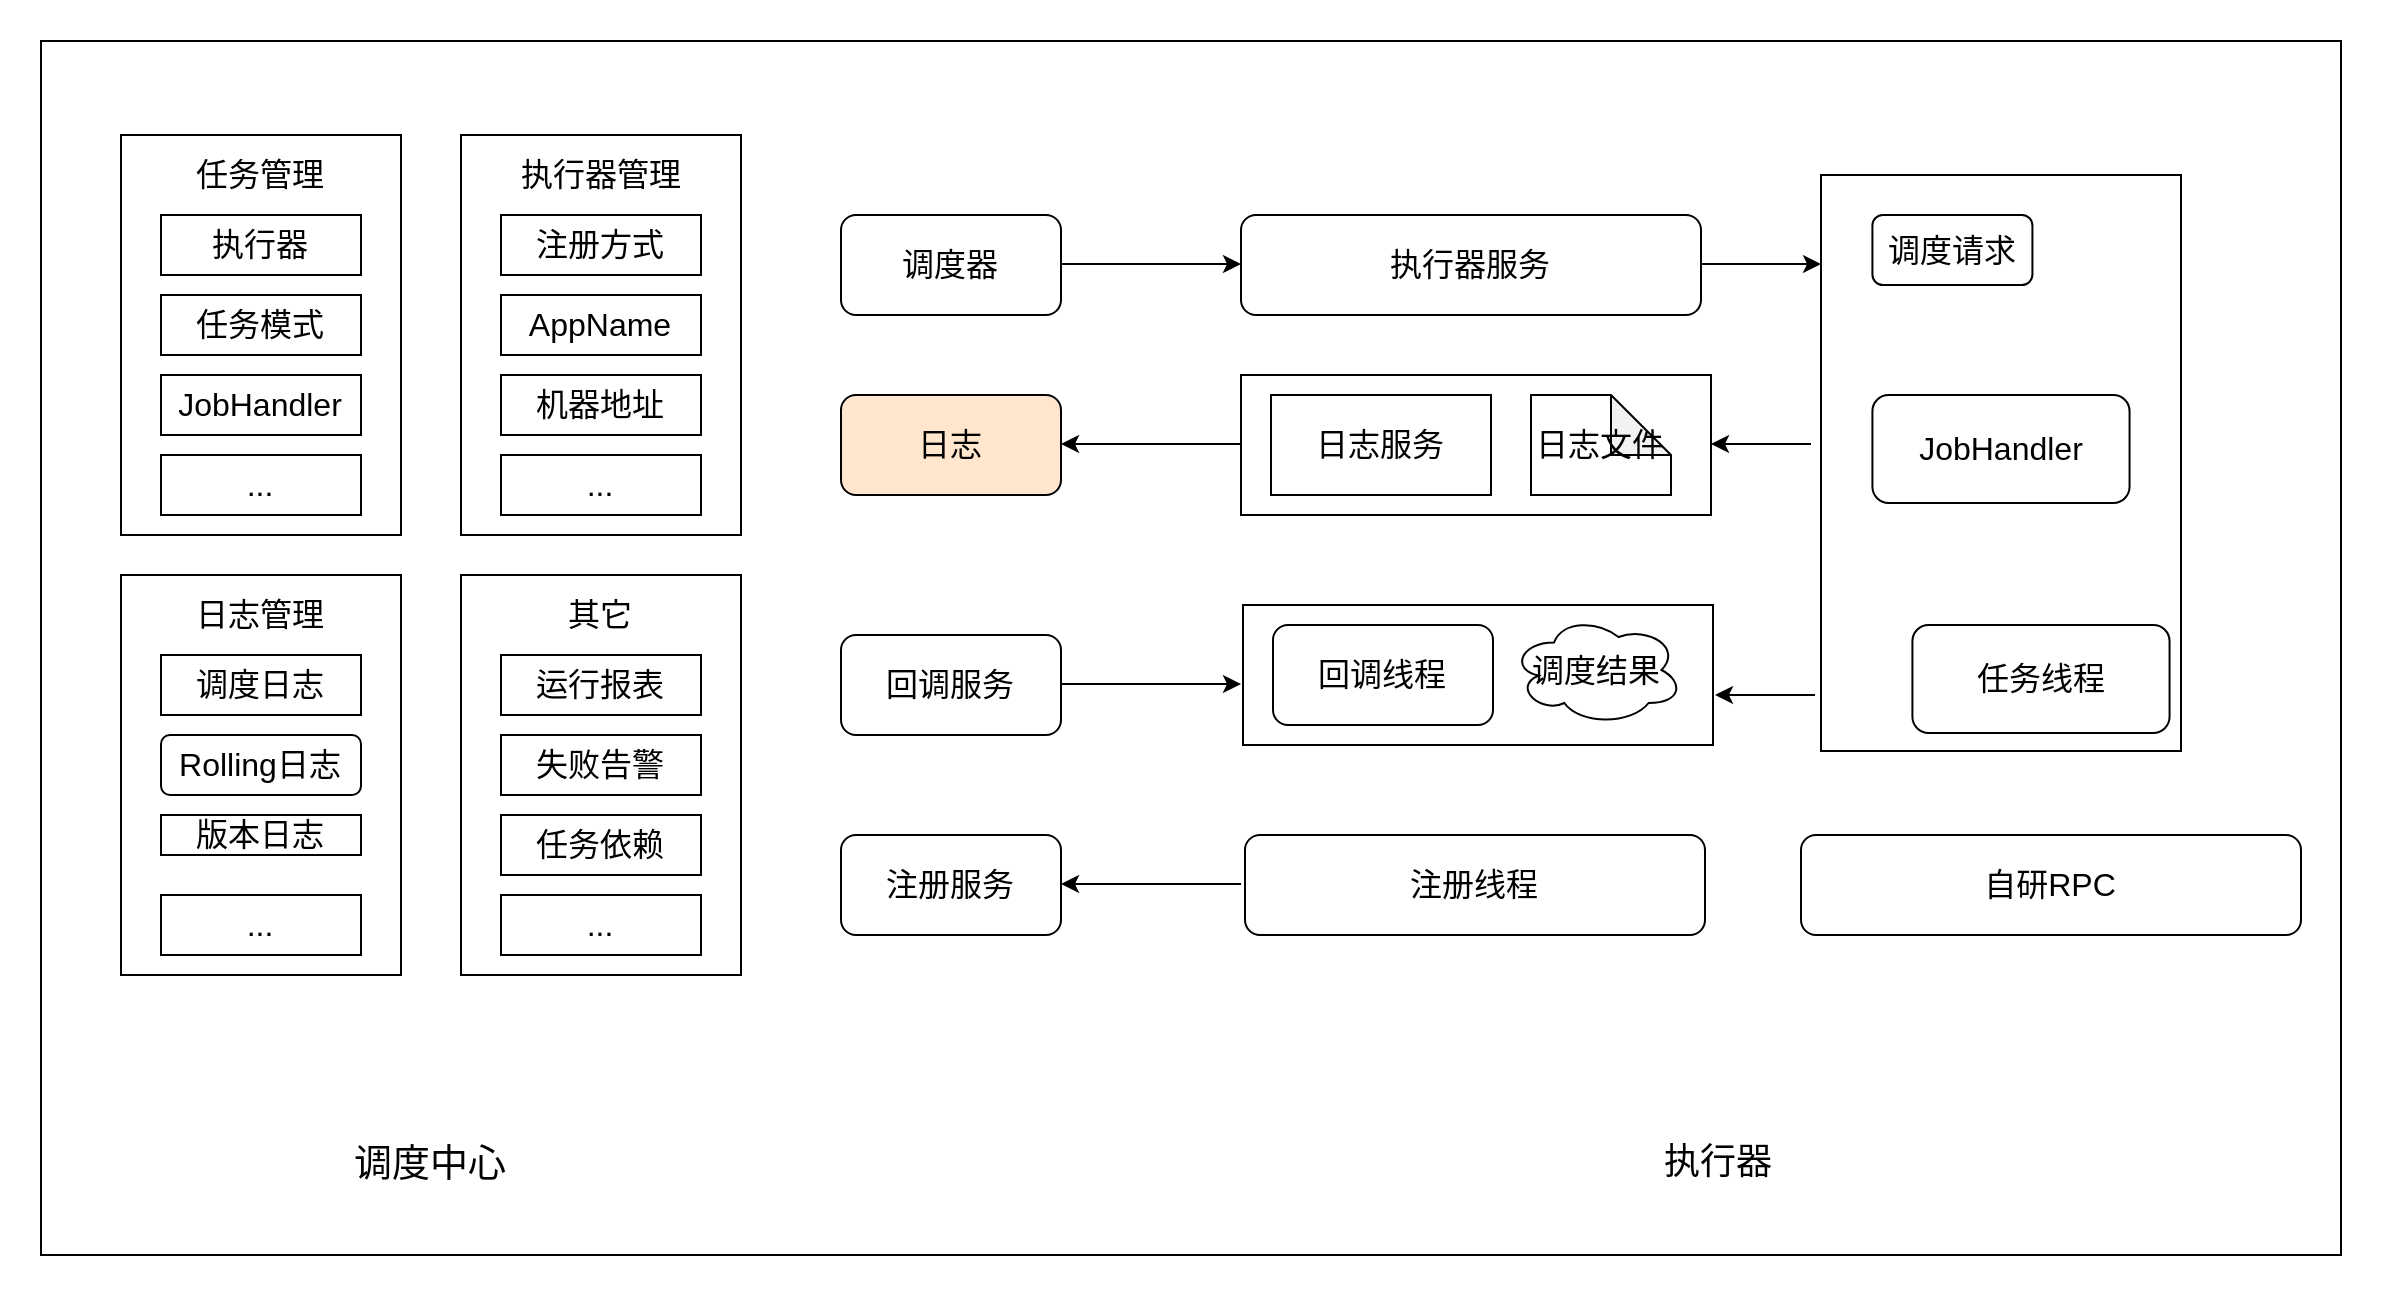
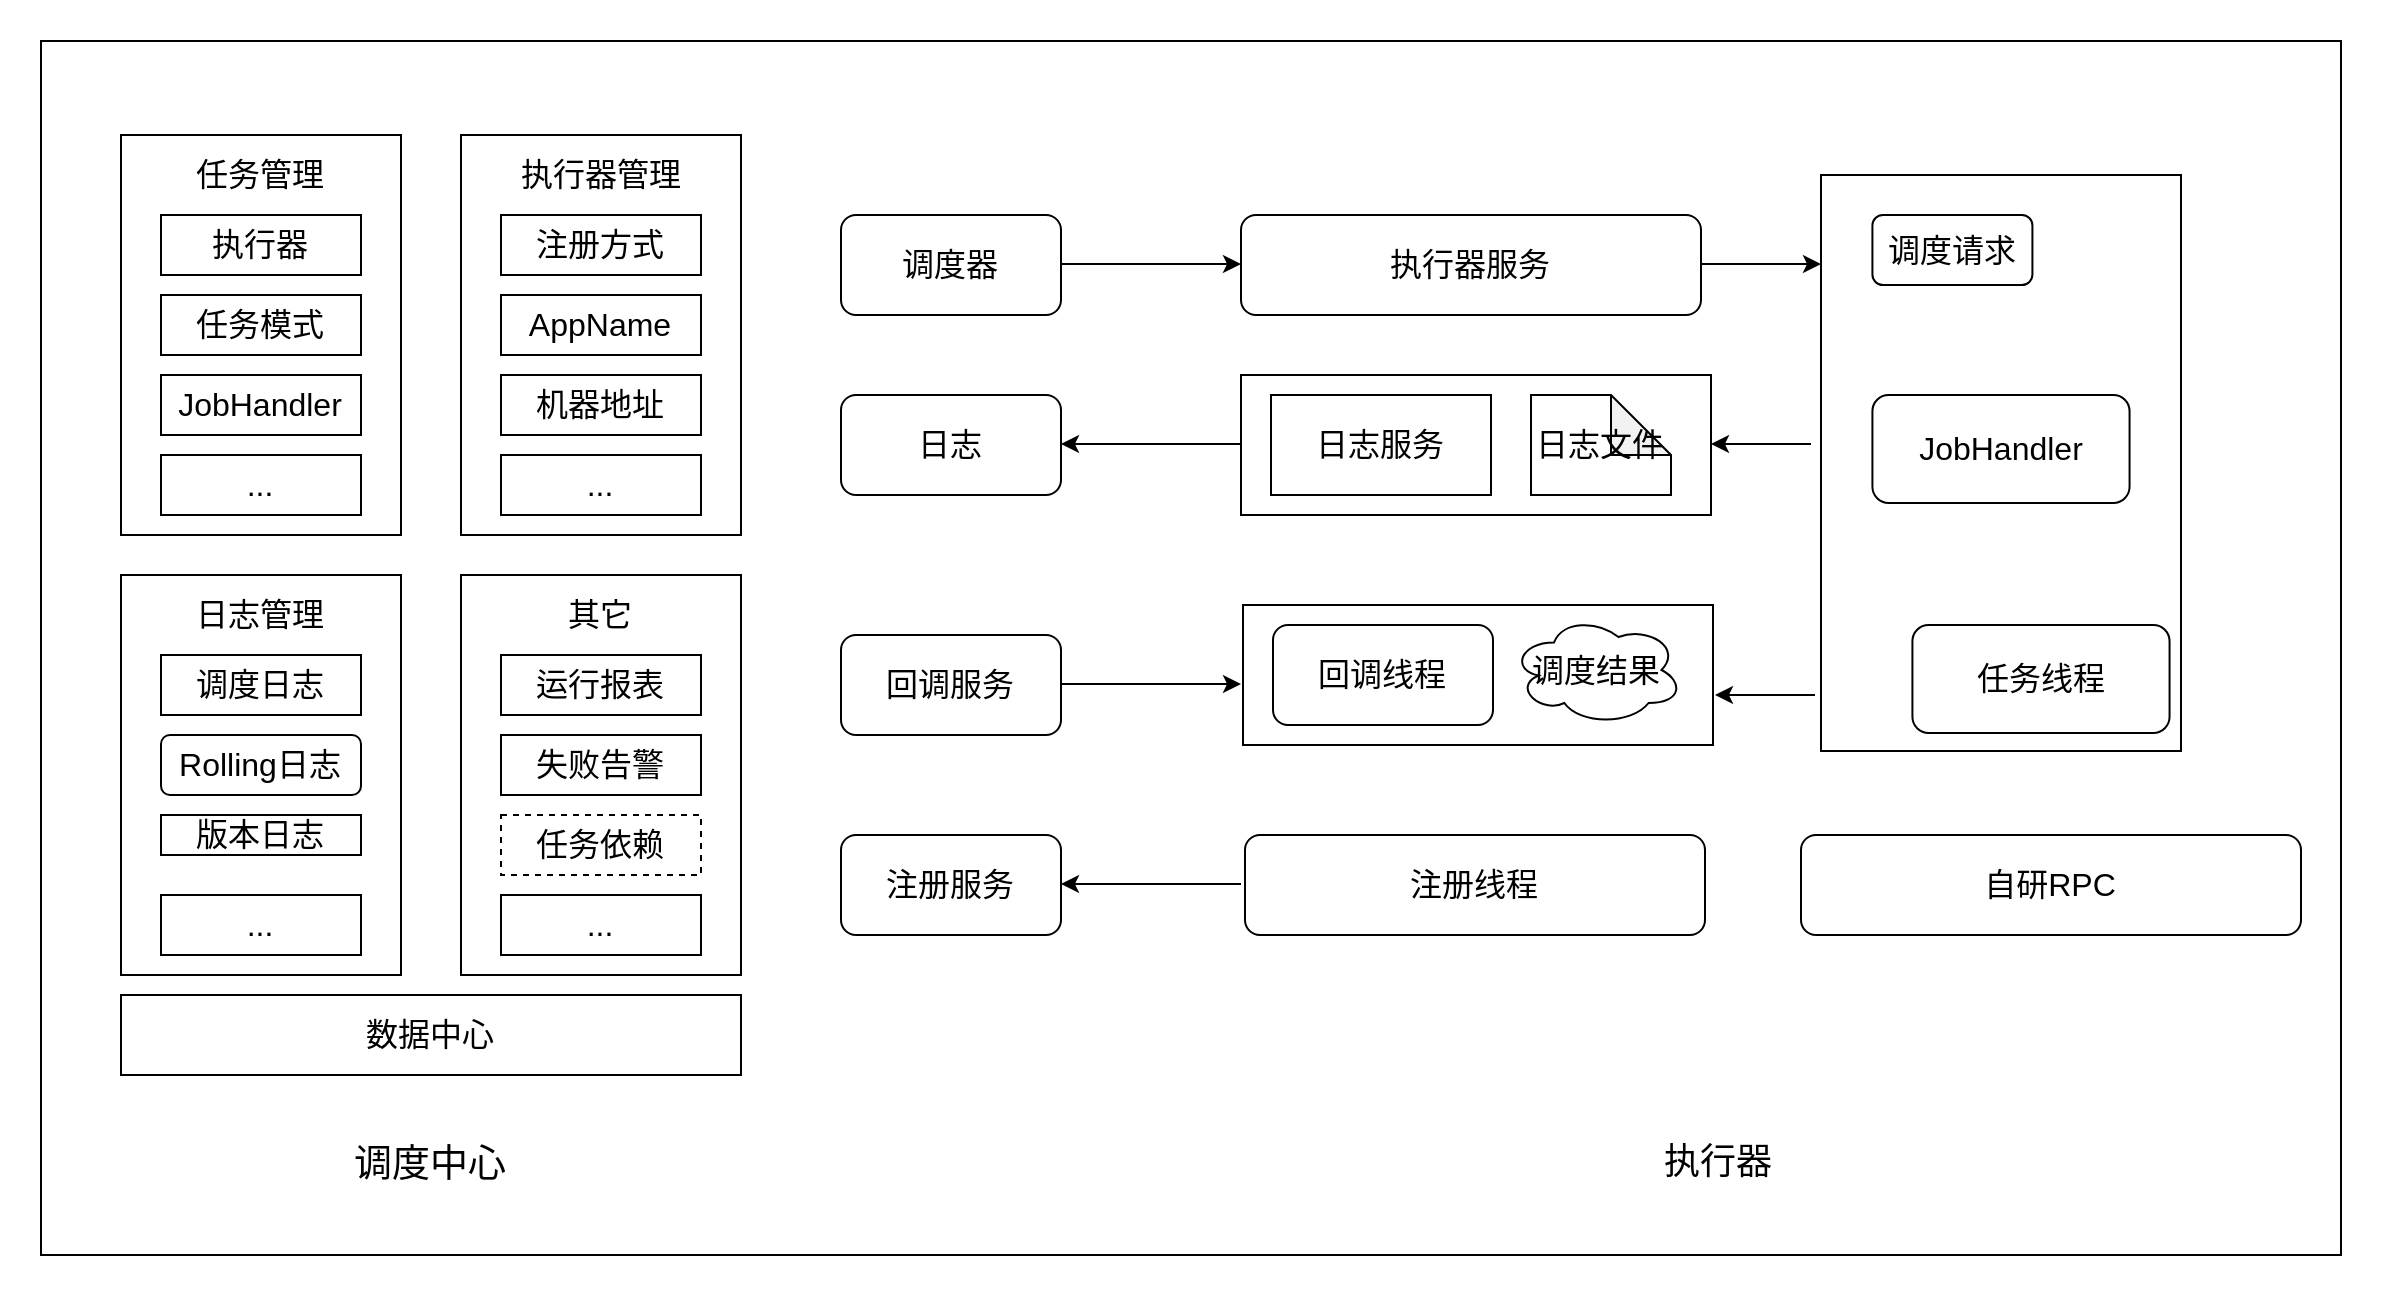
(951, 445) -> (951, 445)
(601, 845) -> (601, 845)
none -> (431, 1035)
